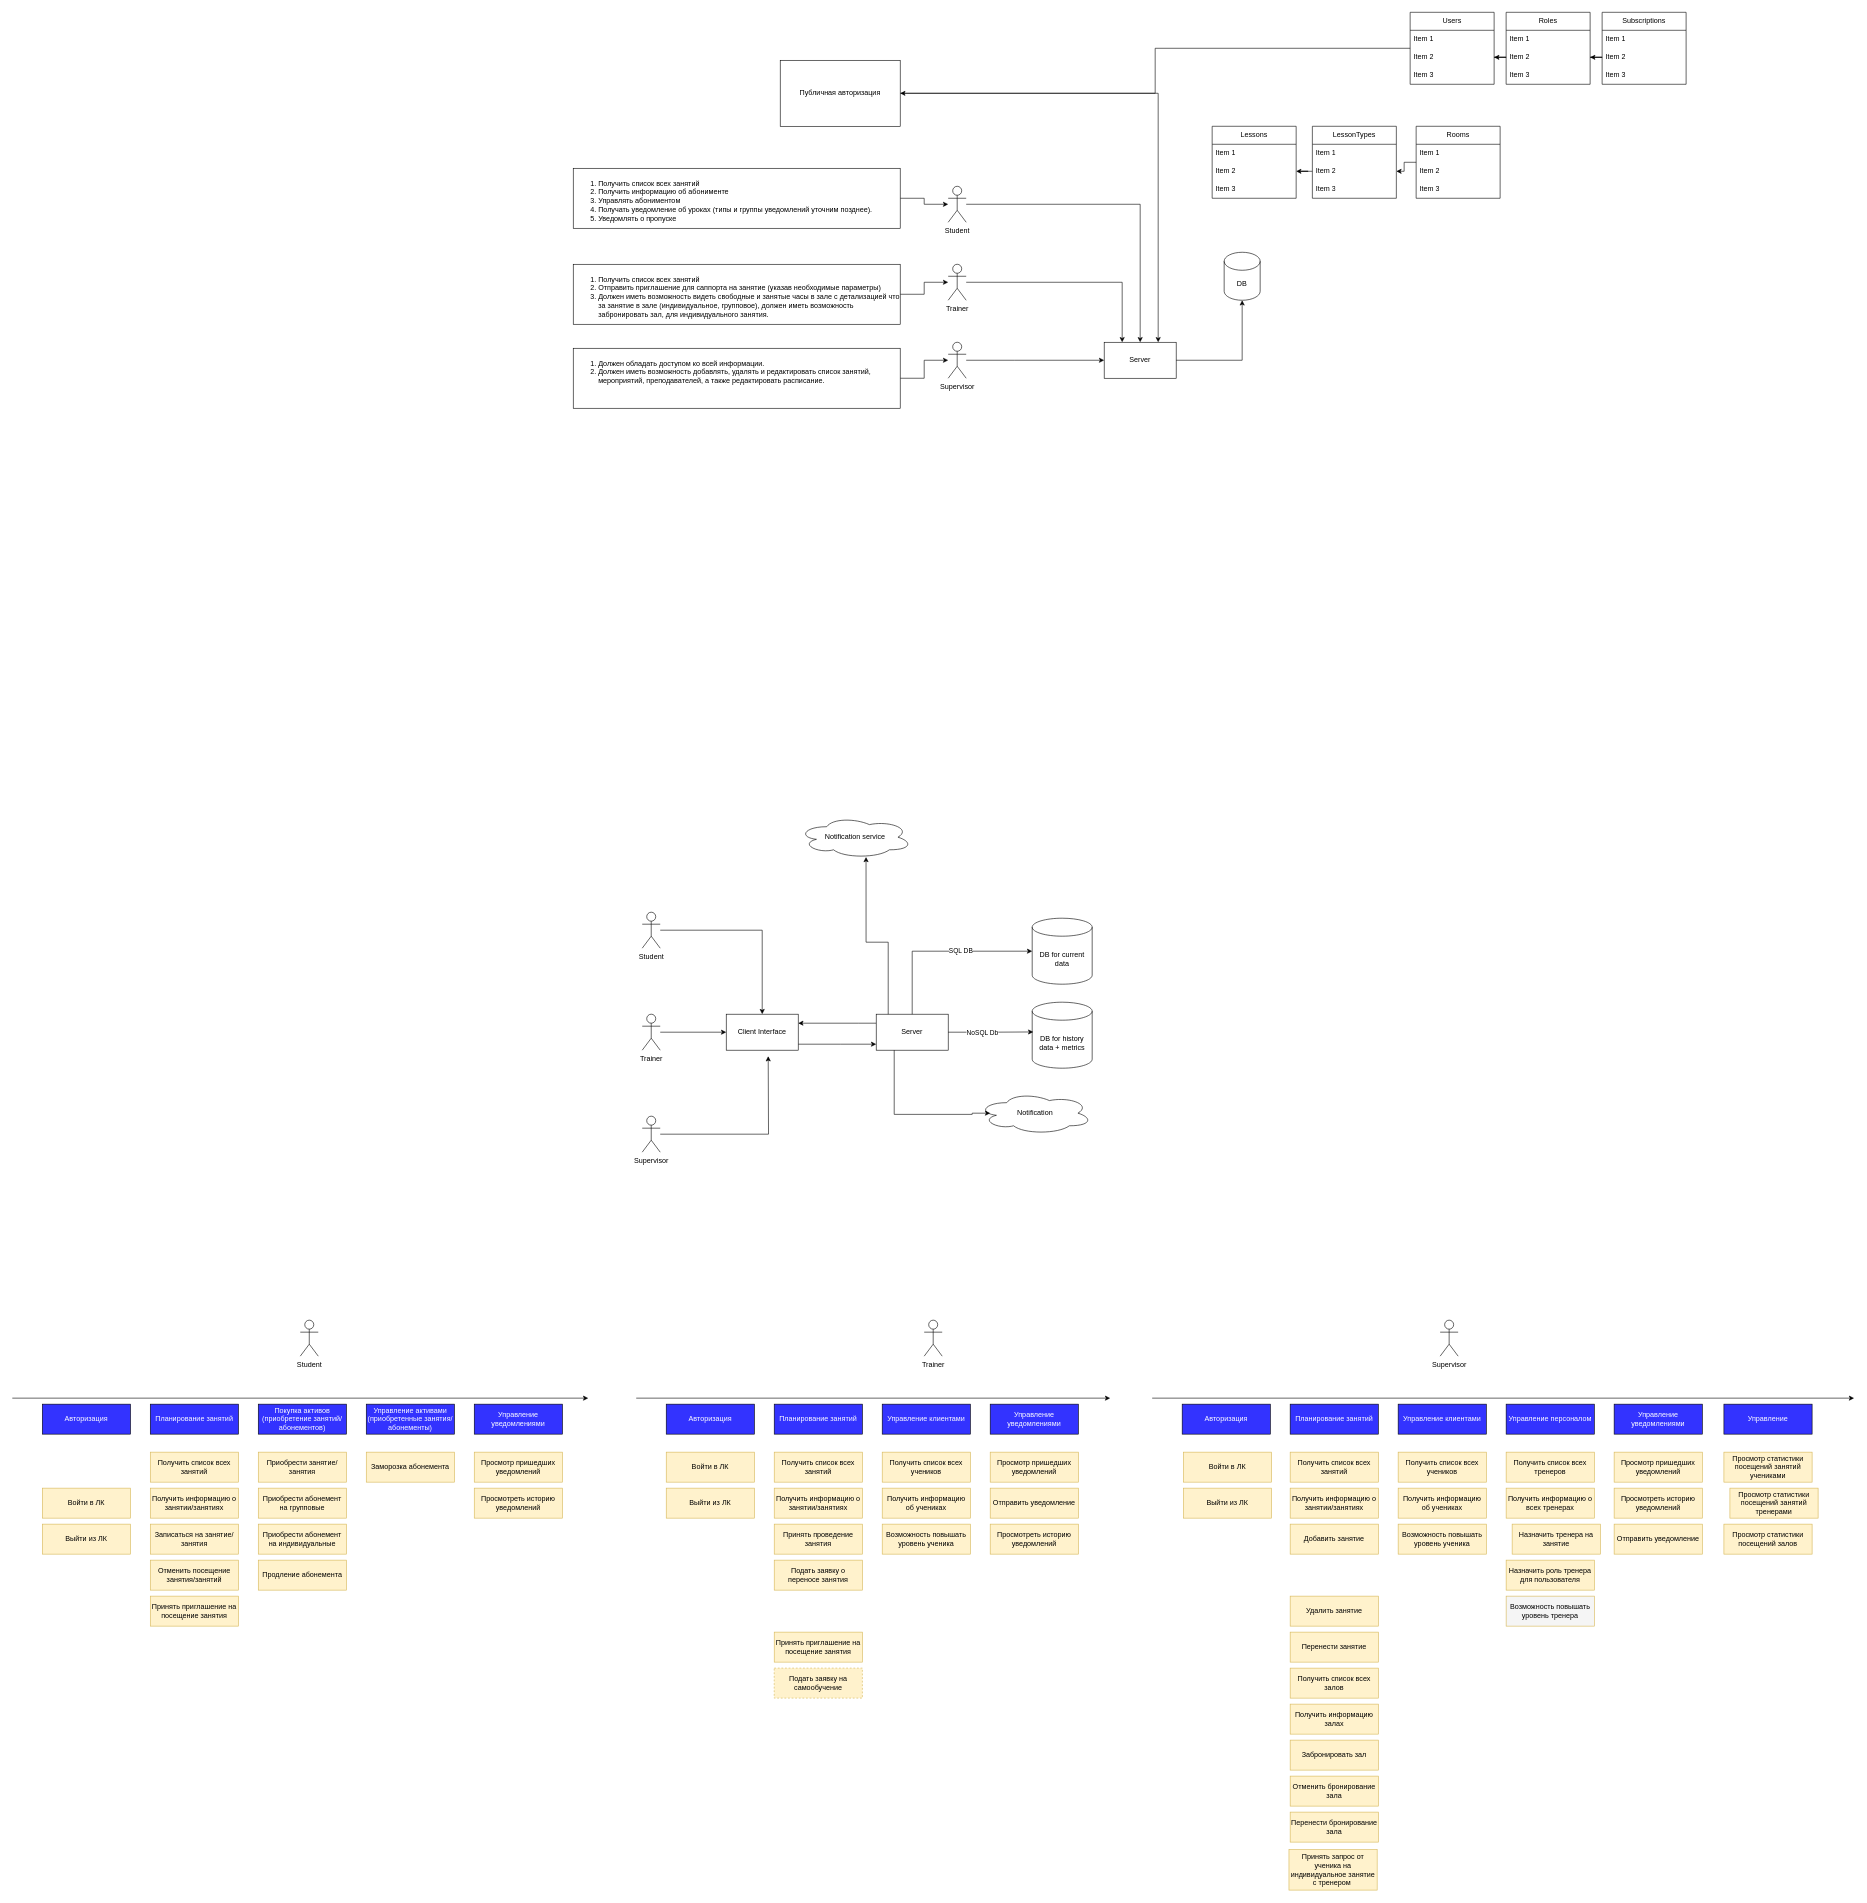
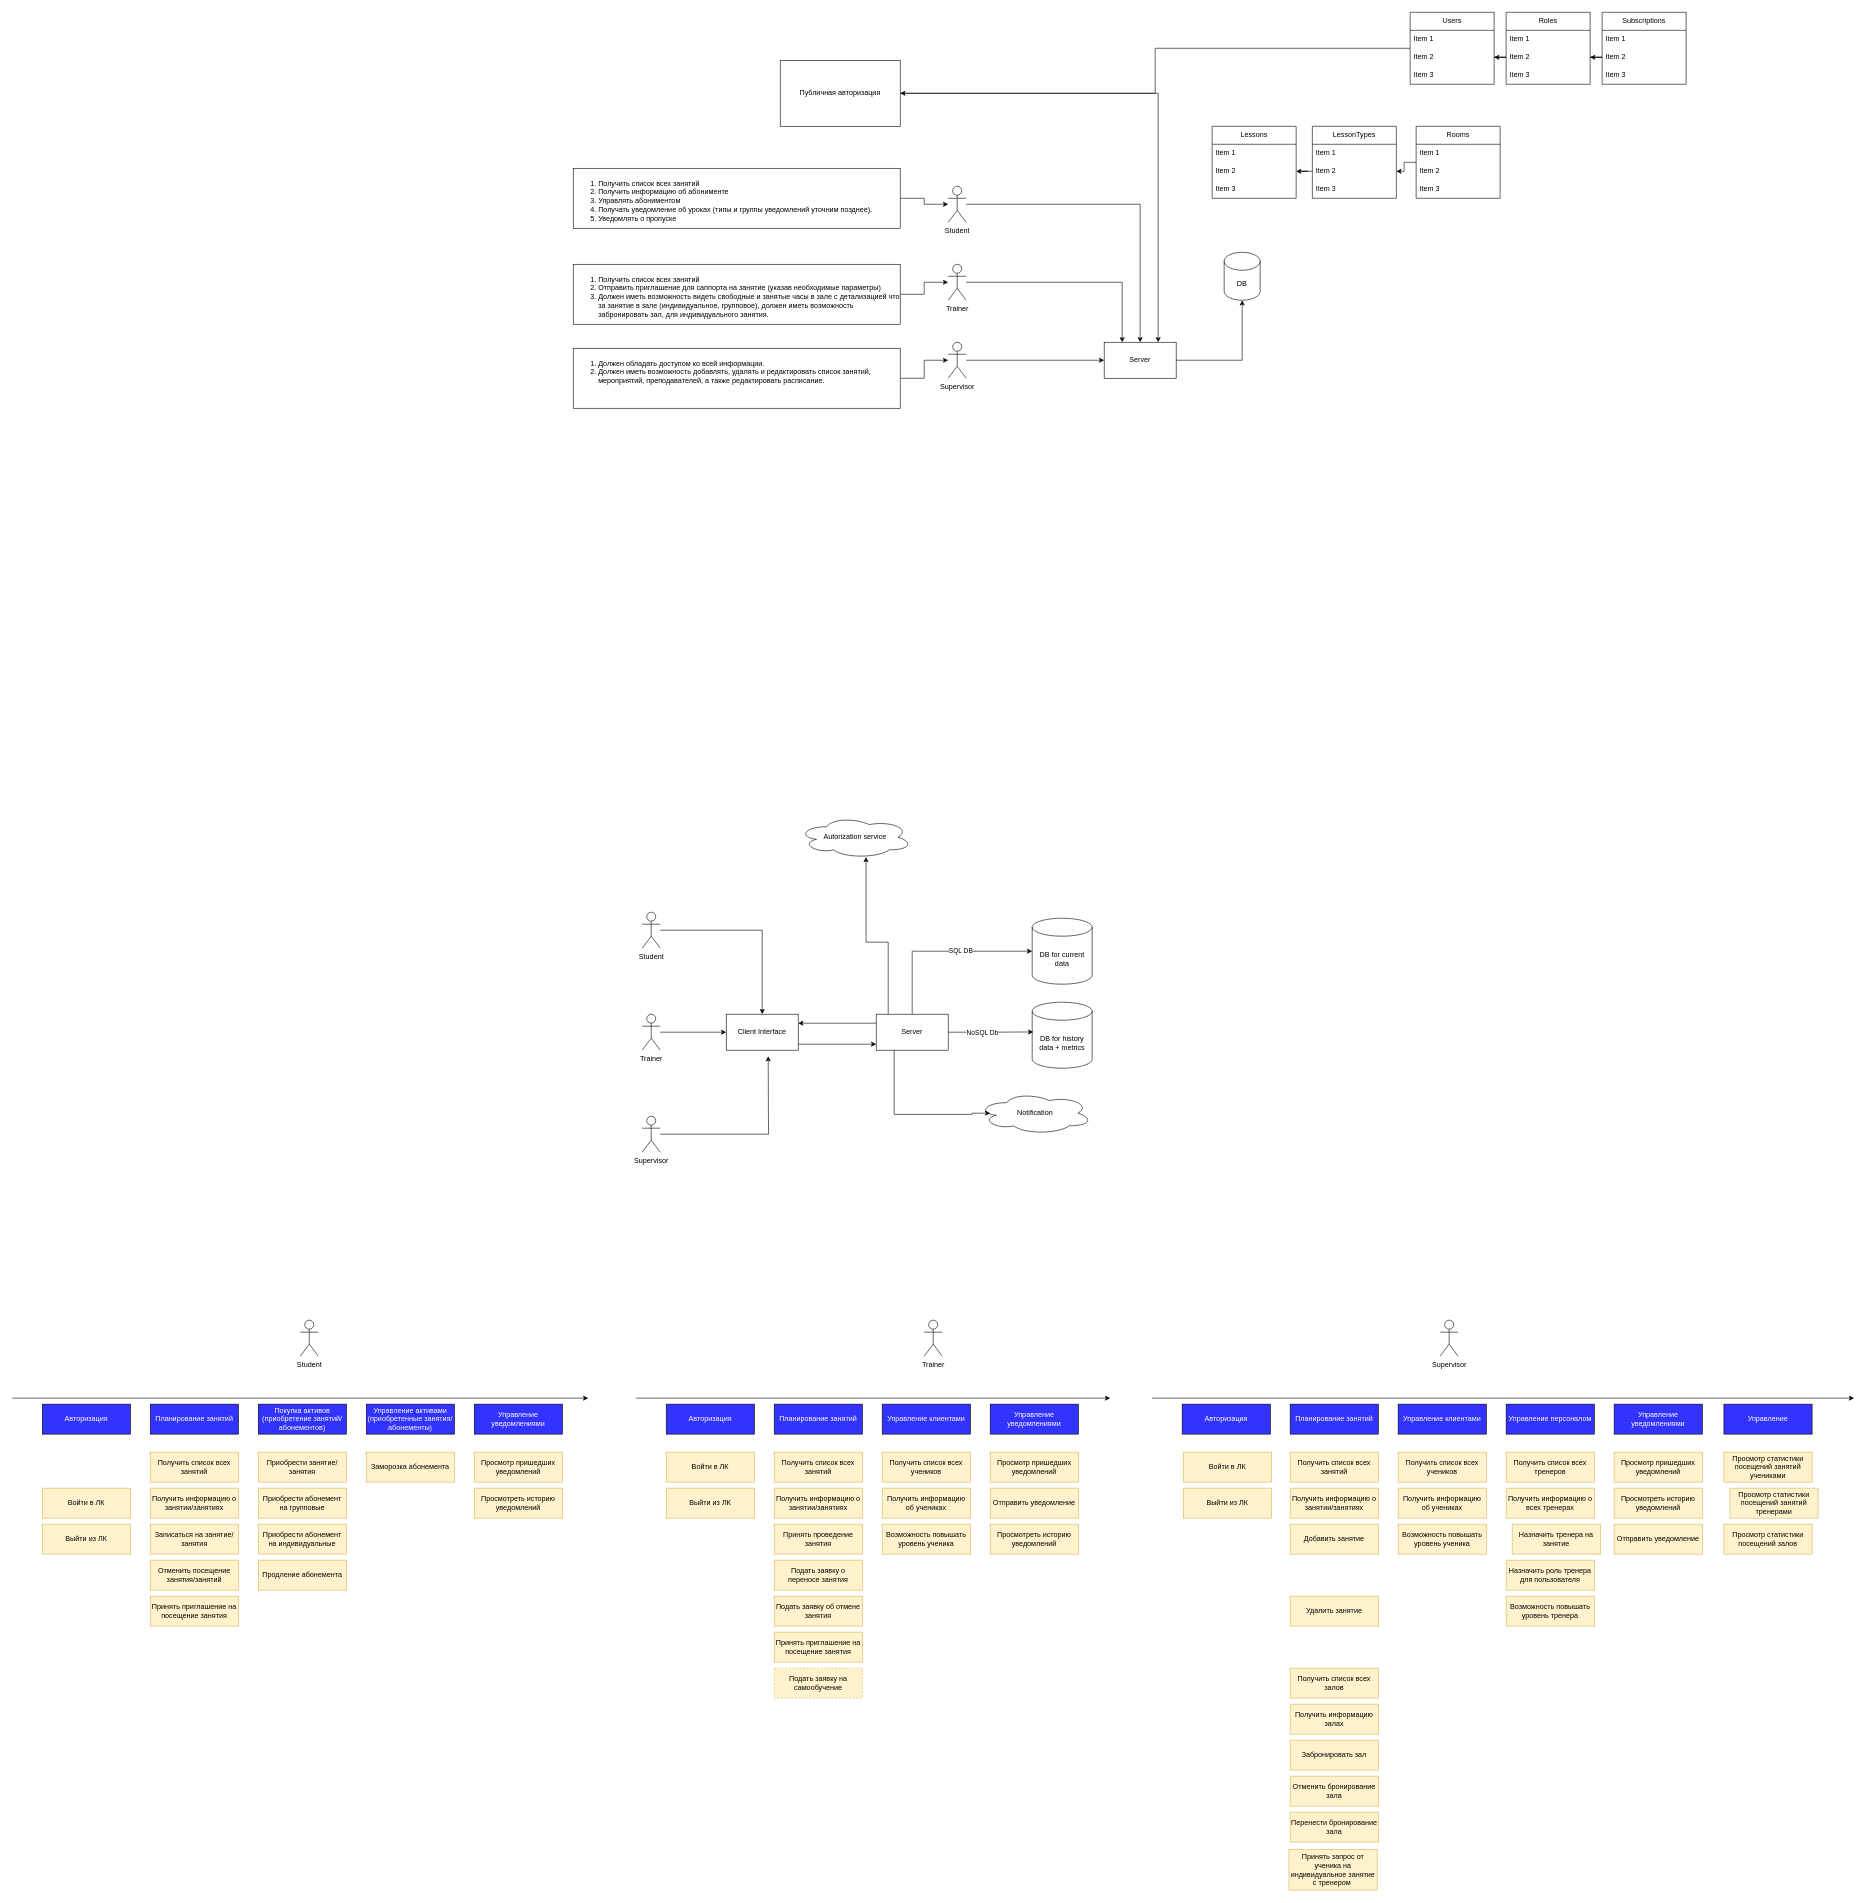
(855, 837) -> (855, 837)
none -> (818, 1611)
(1550, 1611) -> (1550, 1611)
(1334, 1647) -> none
